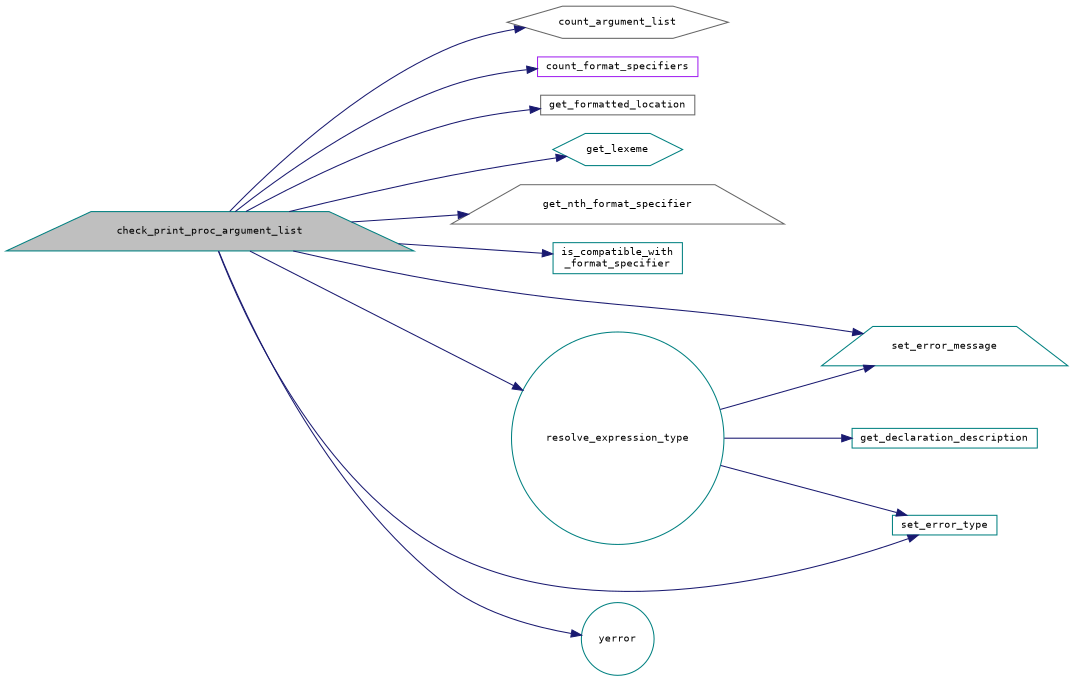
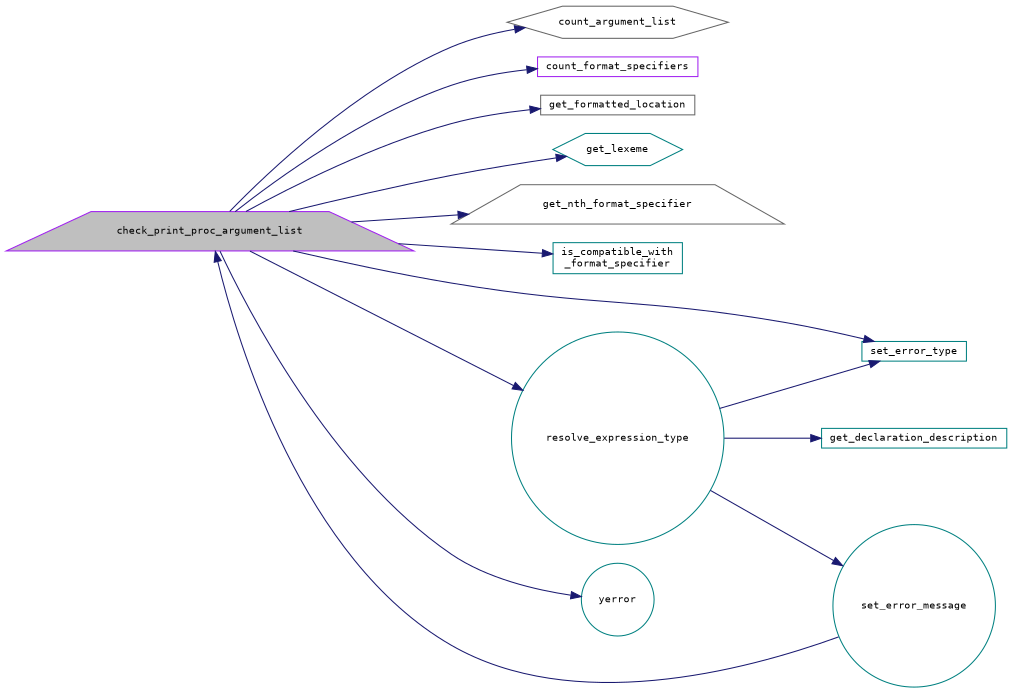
(210, 231) -> (210, 231)
(572, 300) -> (427, 627)
(945, 346) -> (914, 606)
